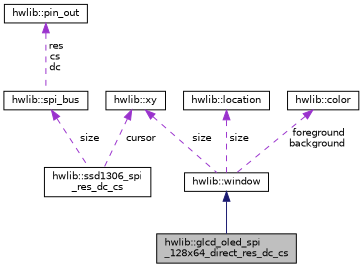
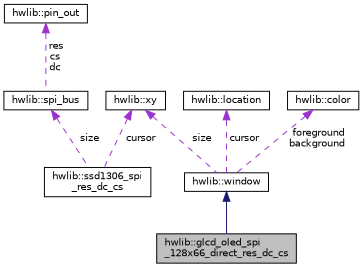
(238, 139) -> (243, 139)
(227, 248) -> (227, 248)
